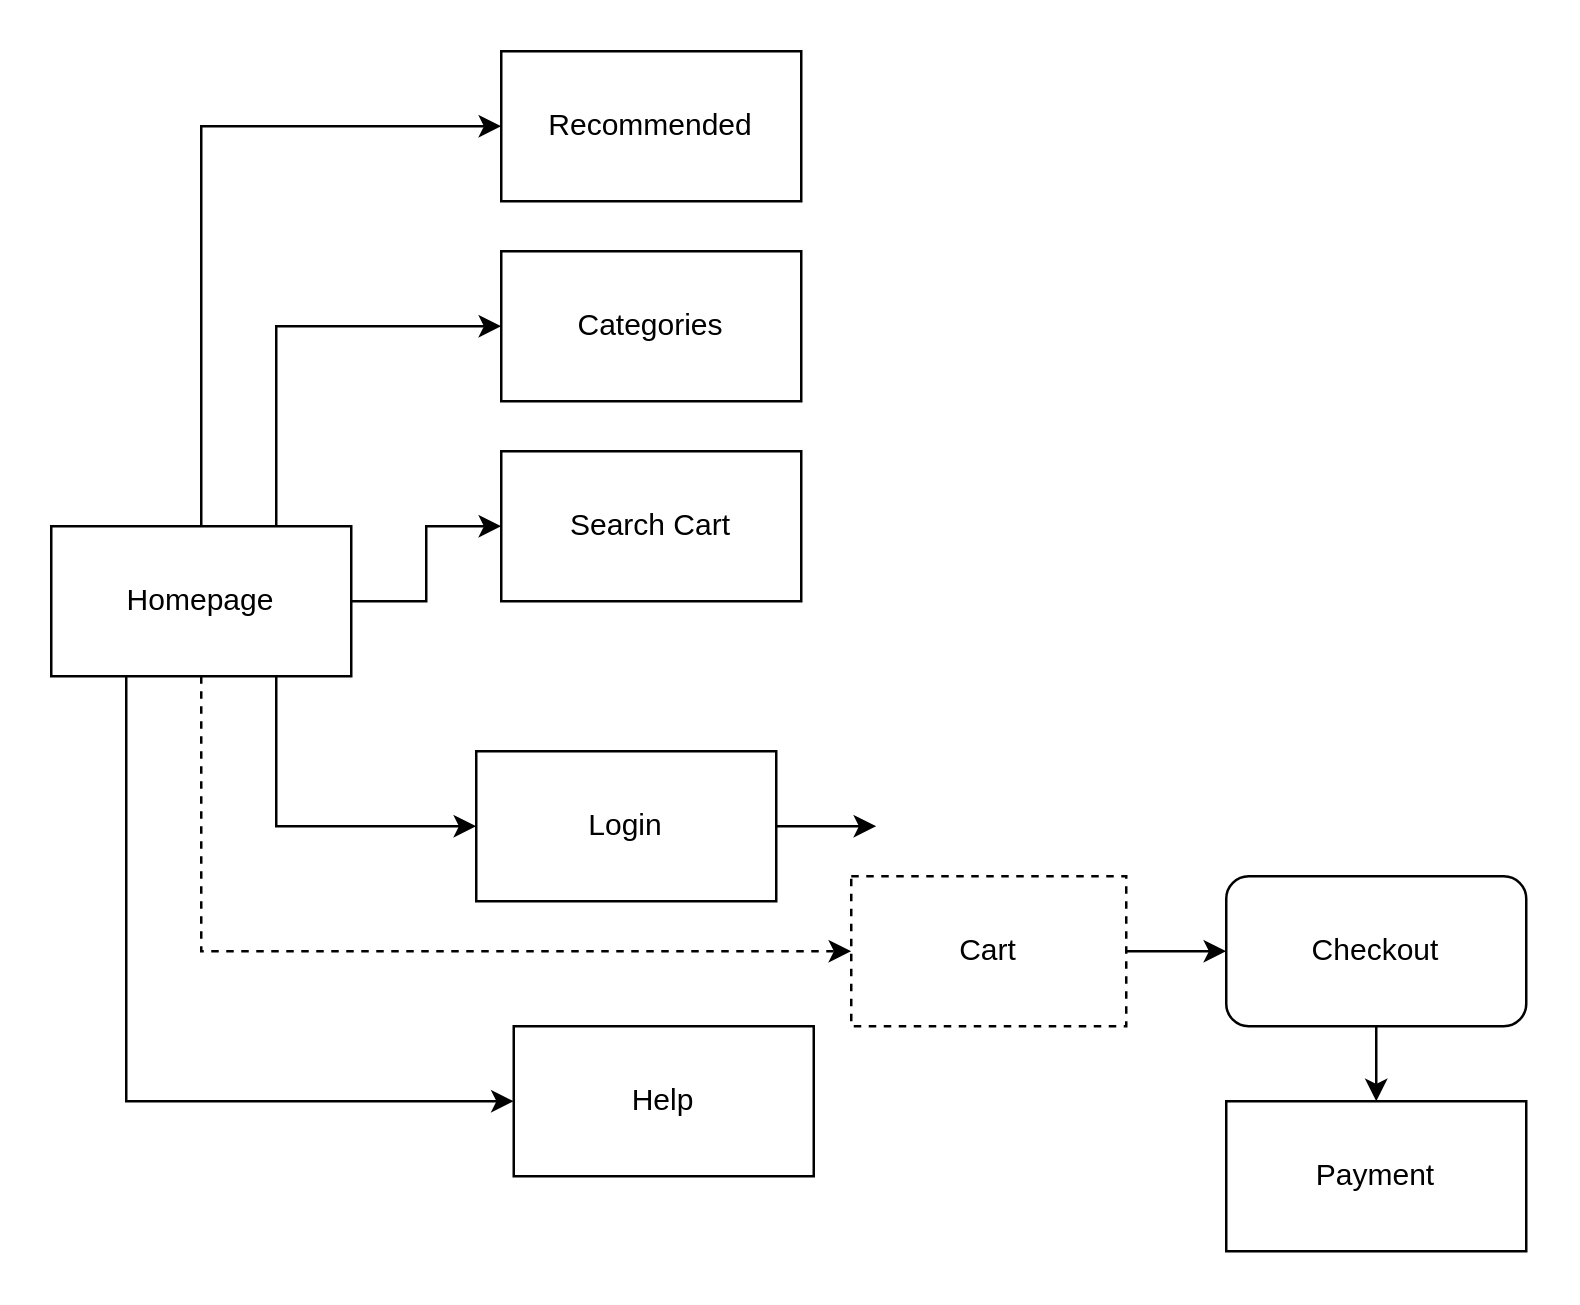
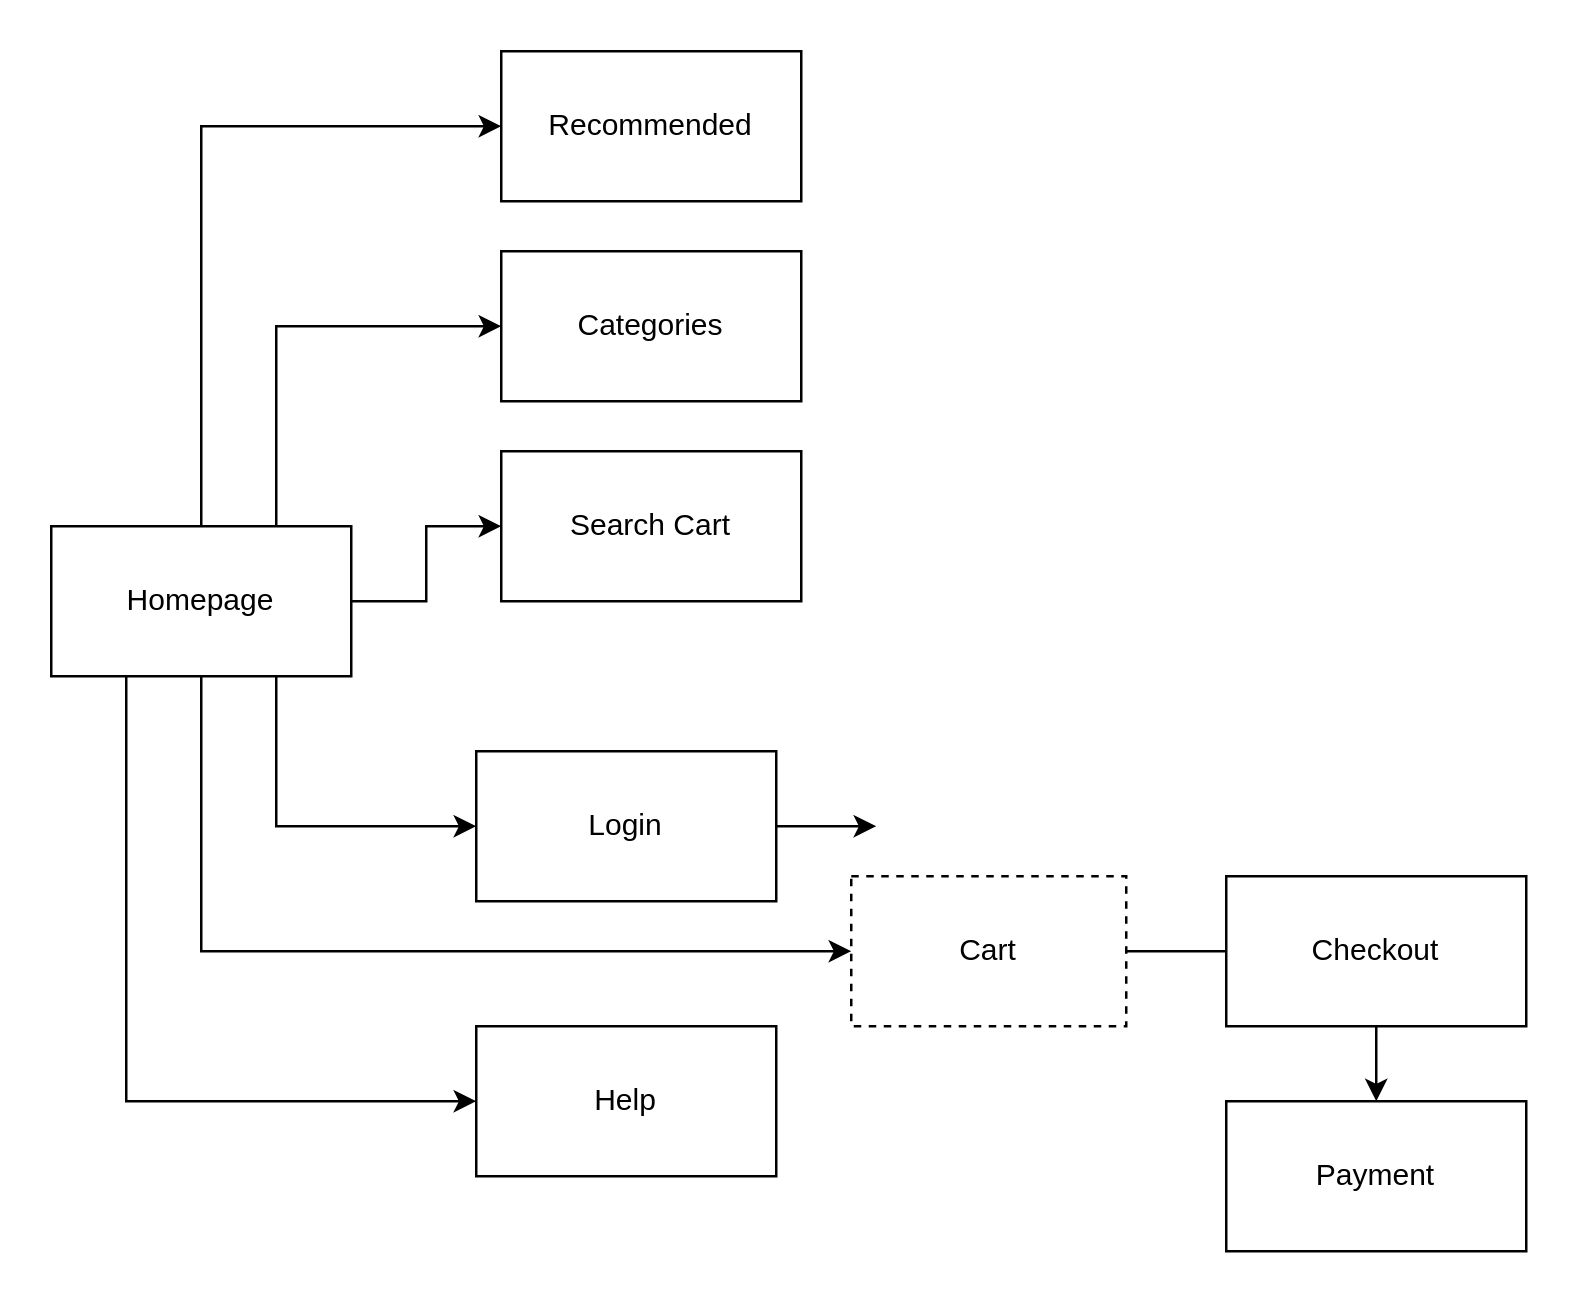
(377, 951) -> (377, 951)
(1208, 951) -> (1215, 951)
(1376, 951) -> (1376, 951)
(664, 1101) -> (626, 1101)
